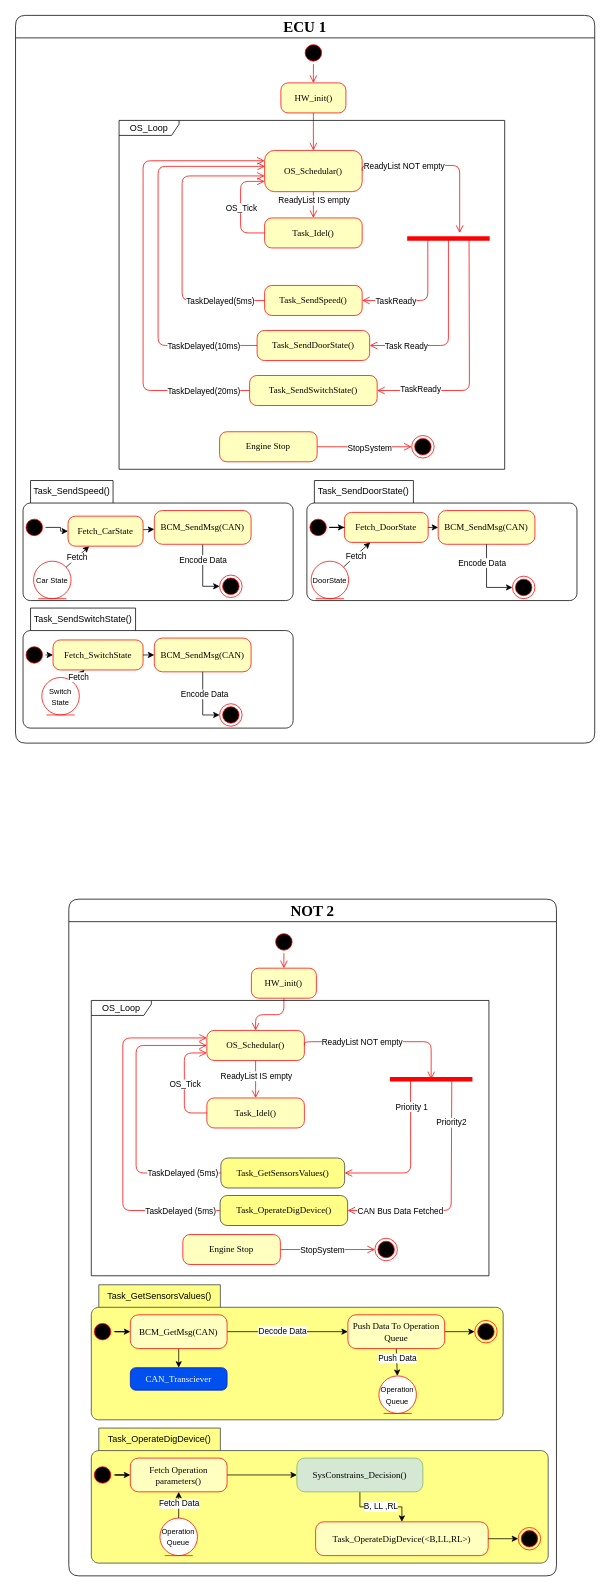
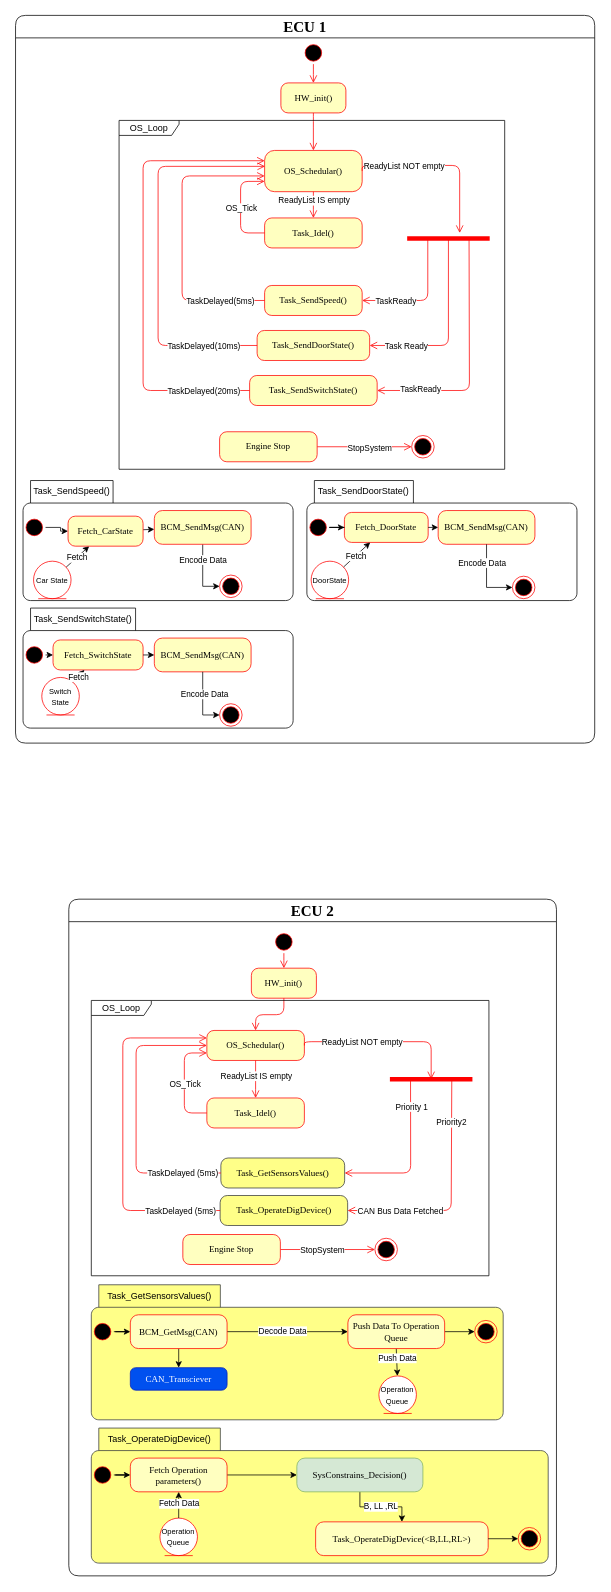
(312, 910) -> (312, 910)
